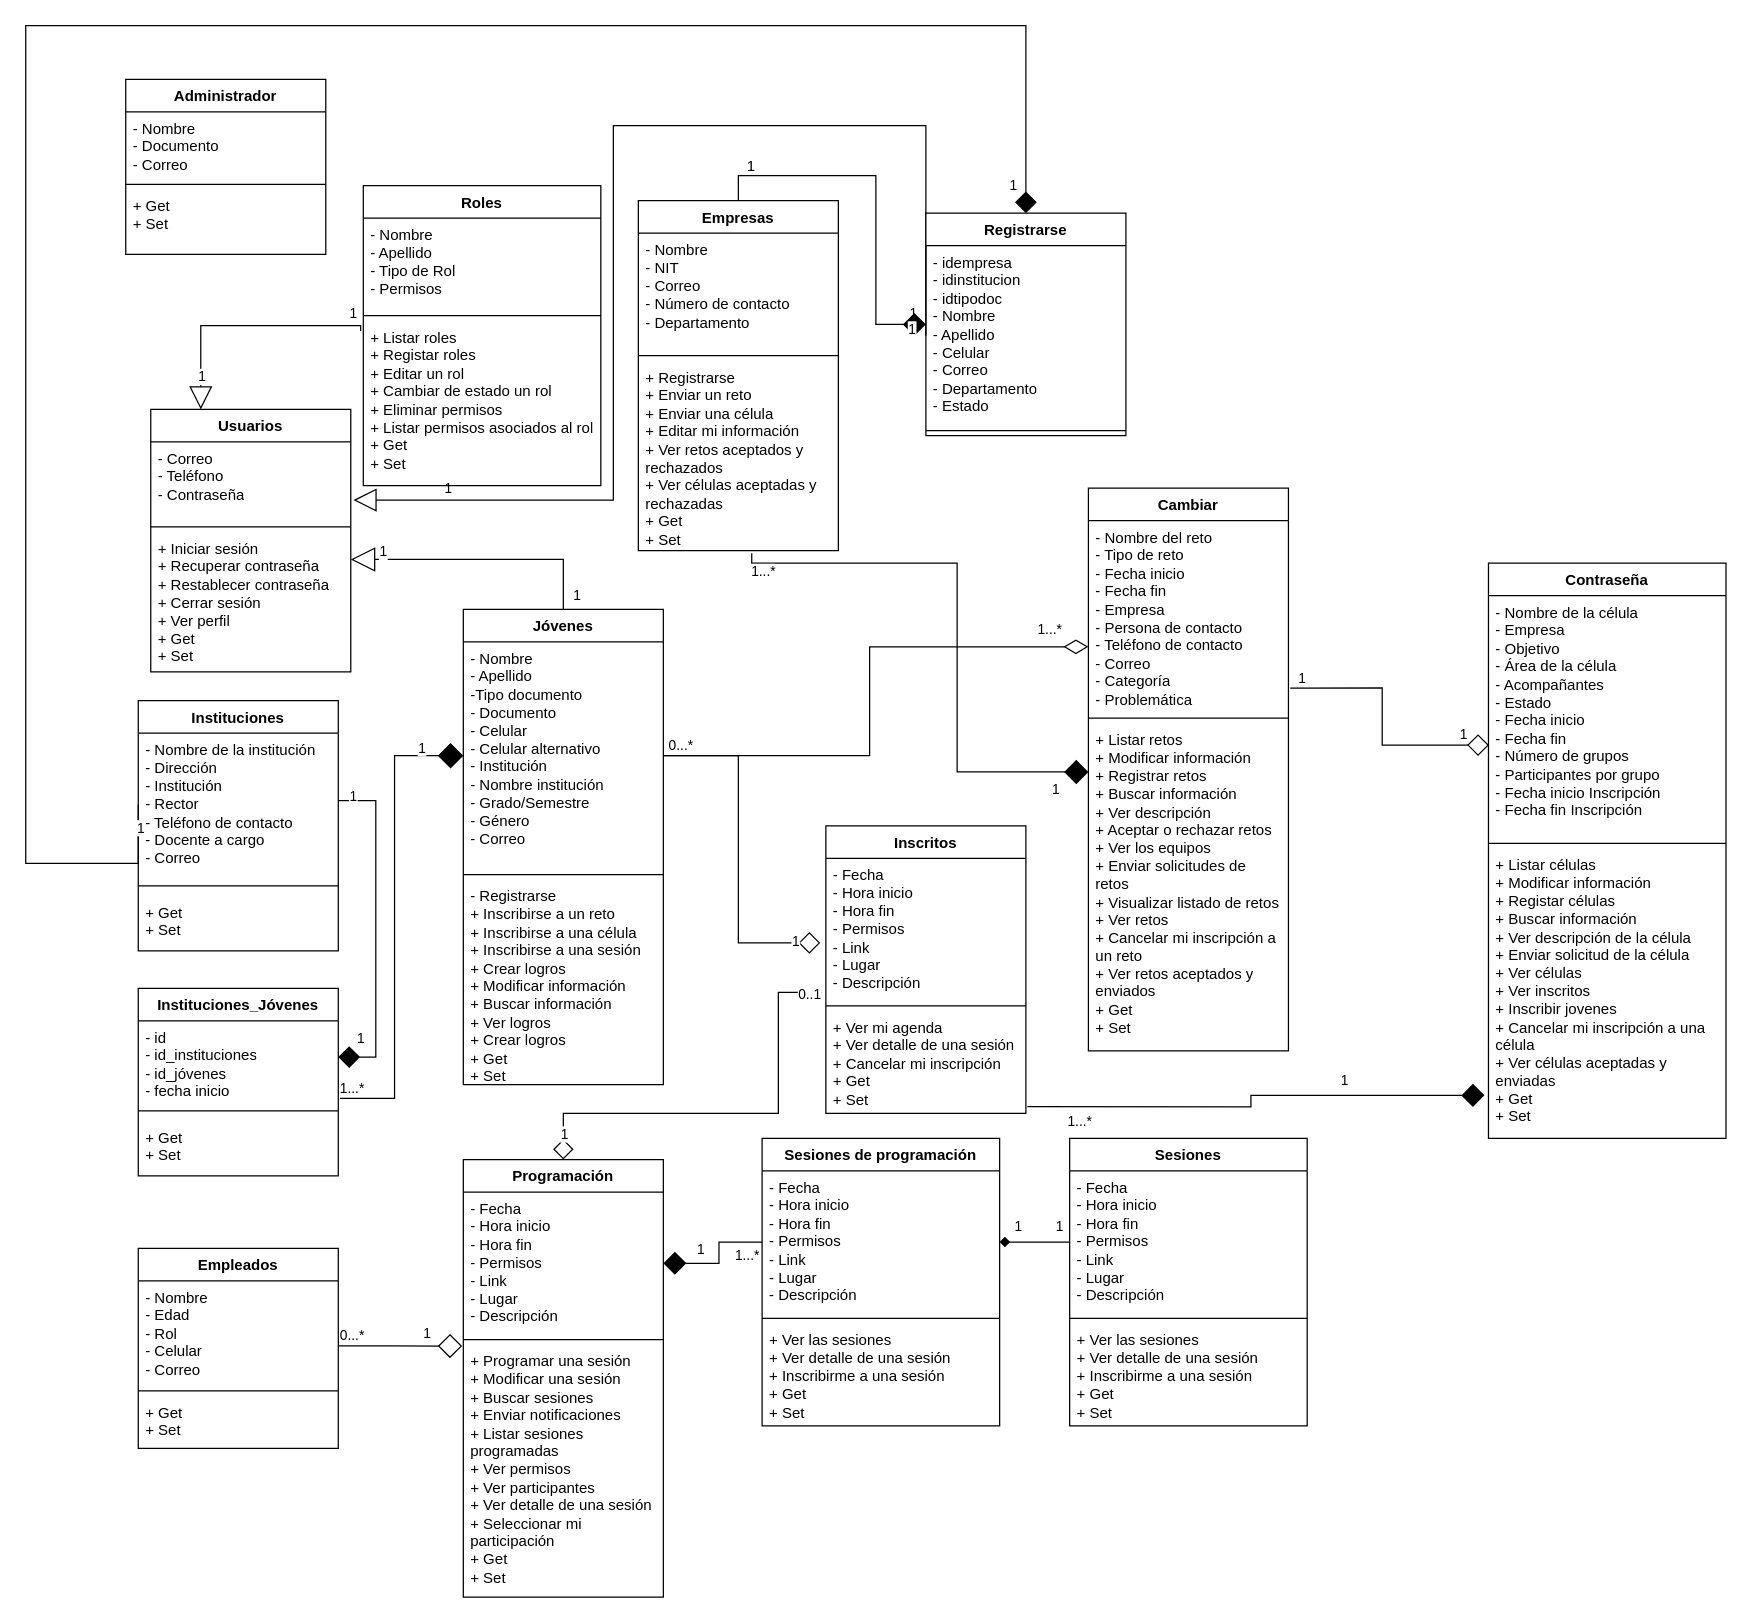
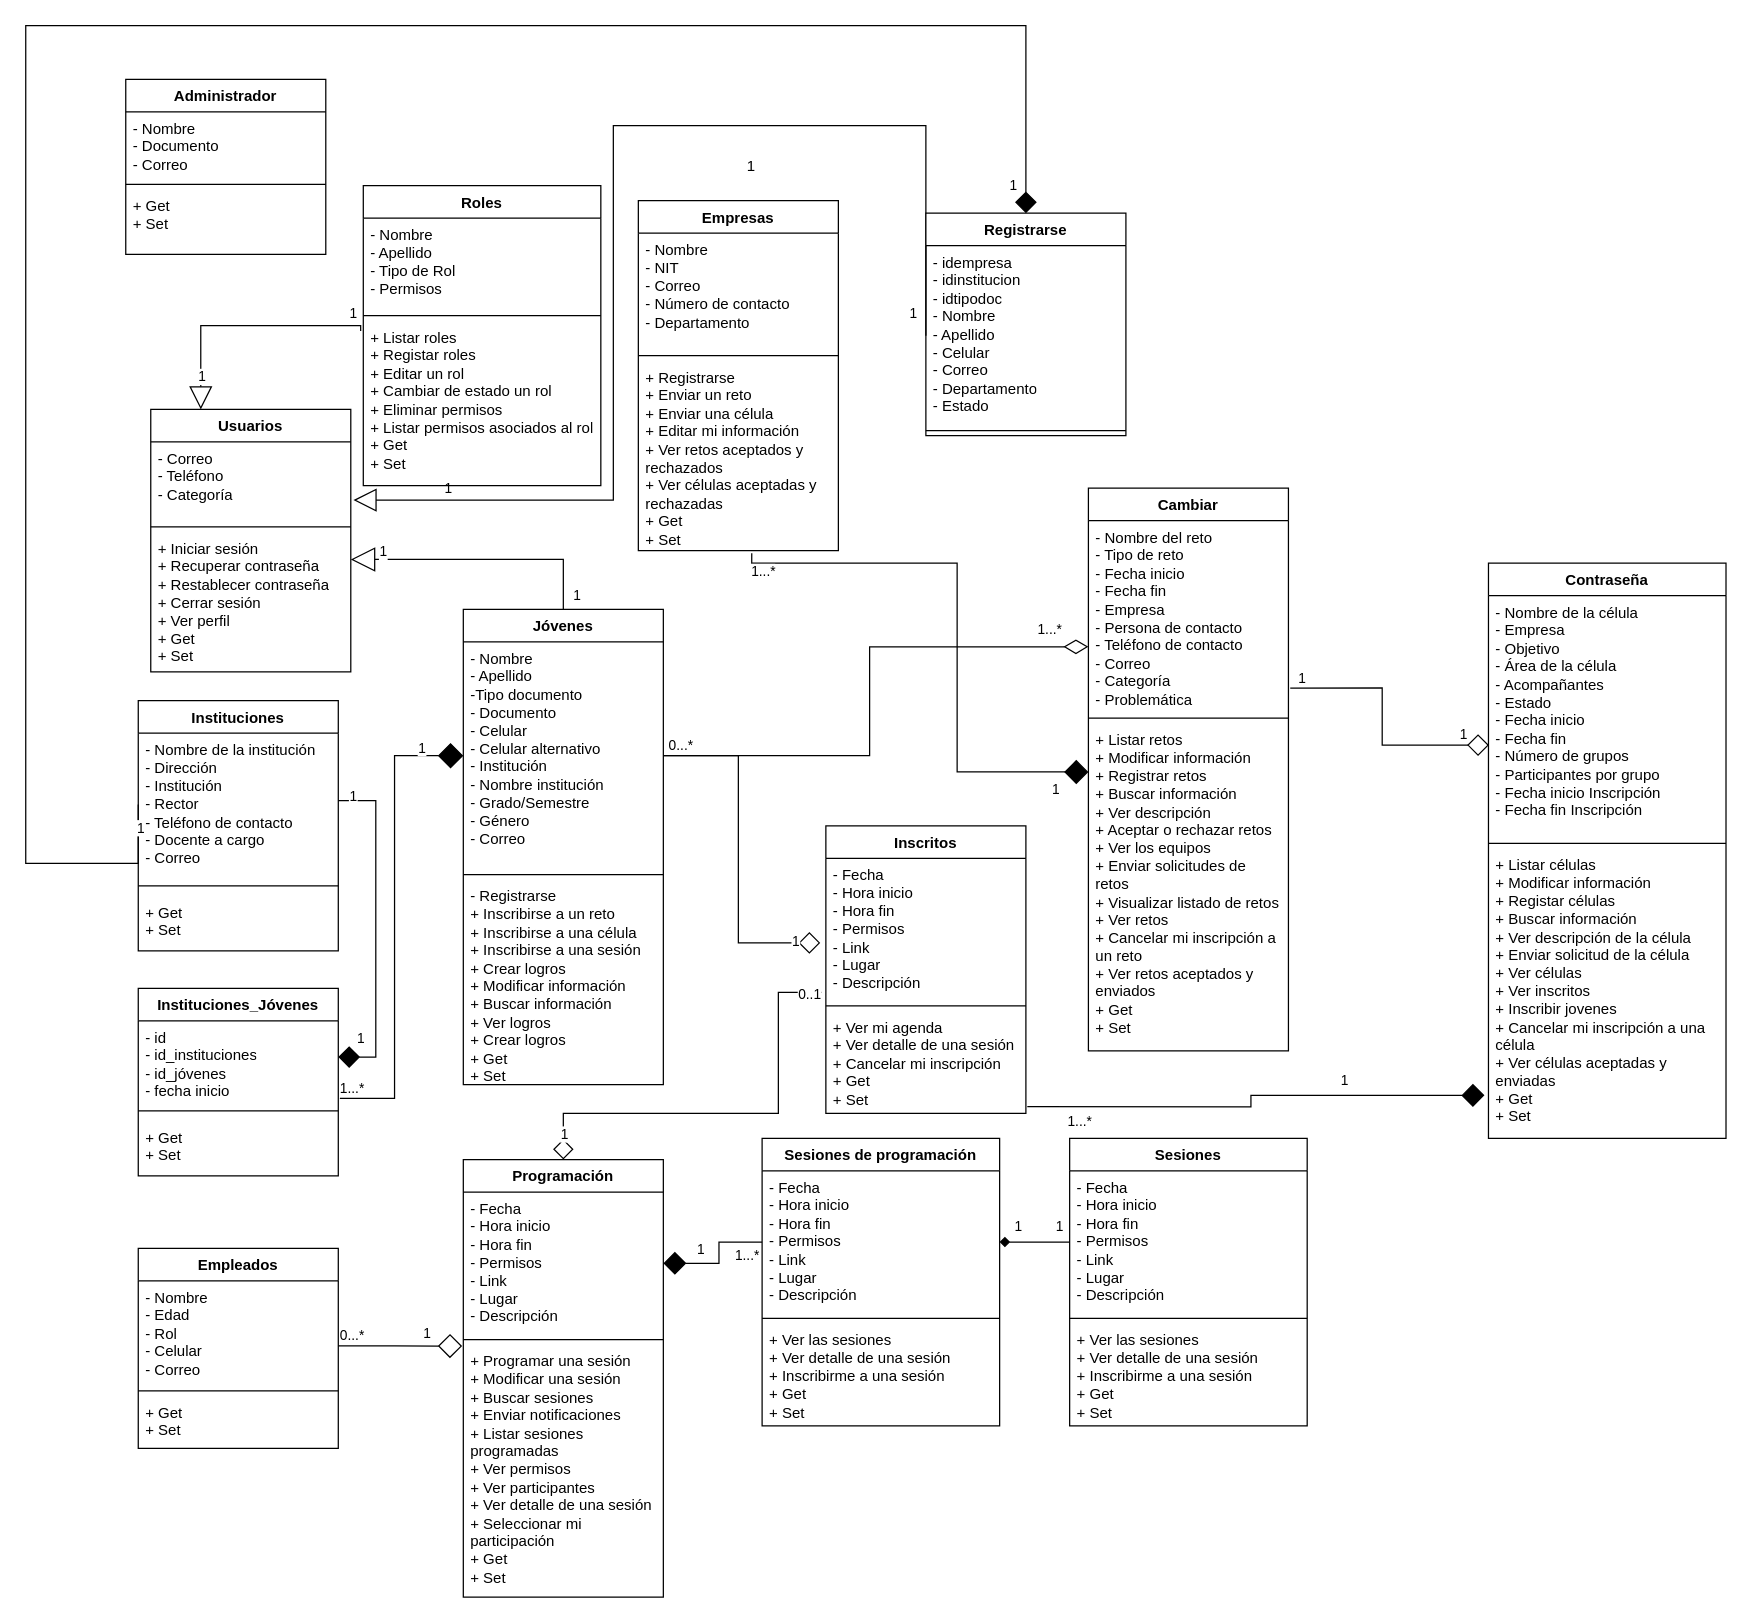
(876, 183) -> none
(207, 478) -> (202, 478)
